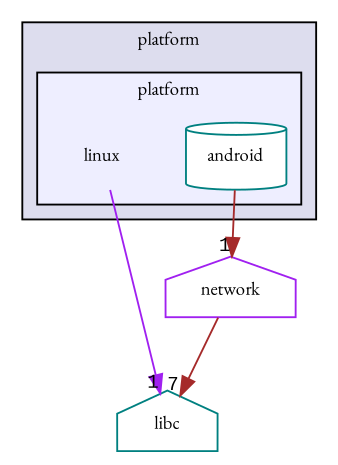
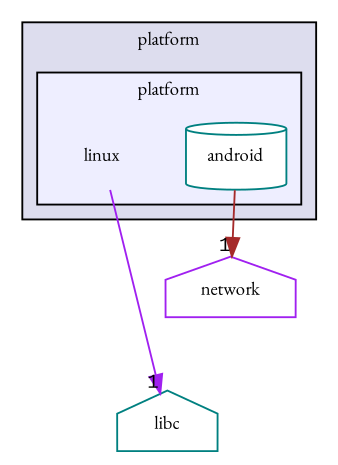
(203, 348) -> none
